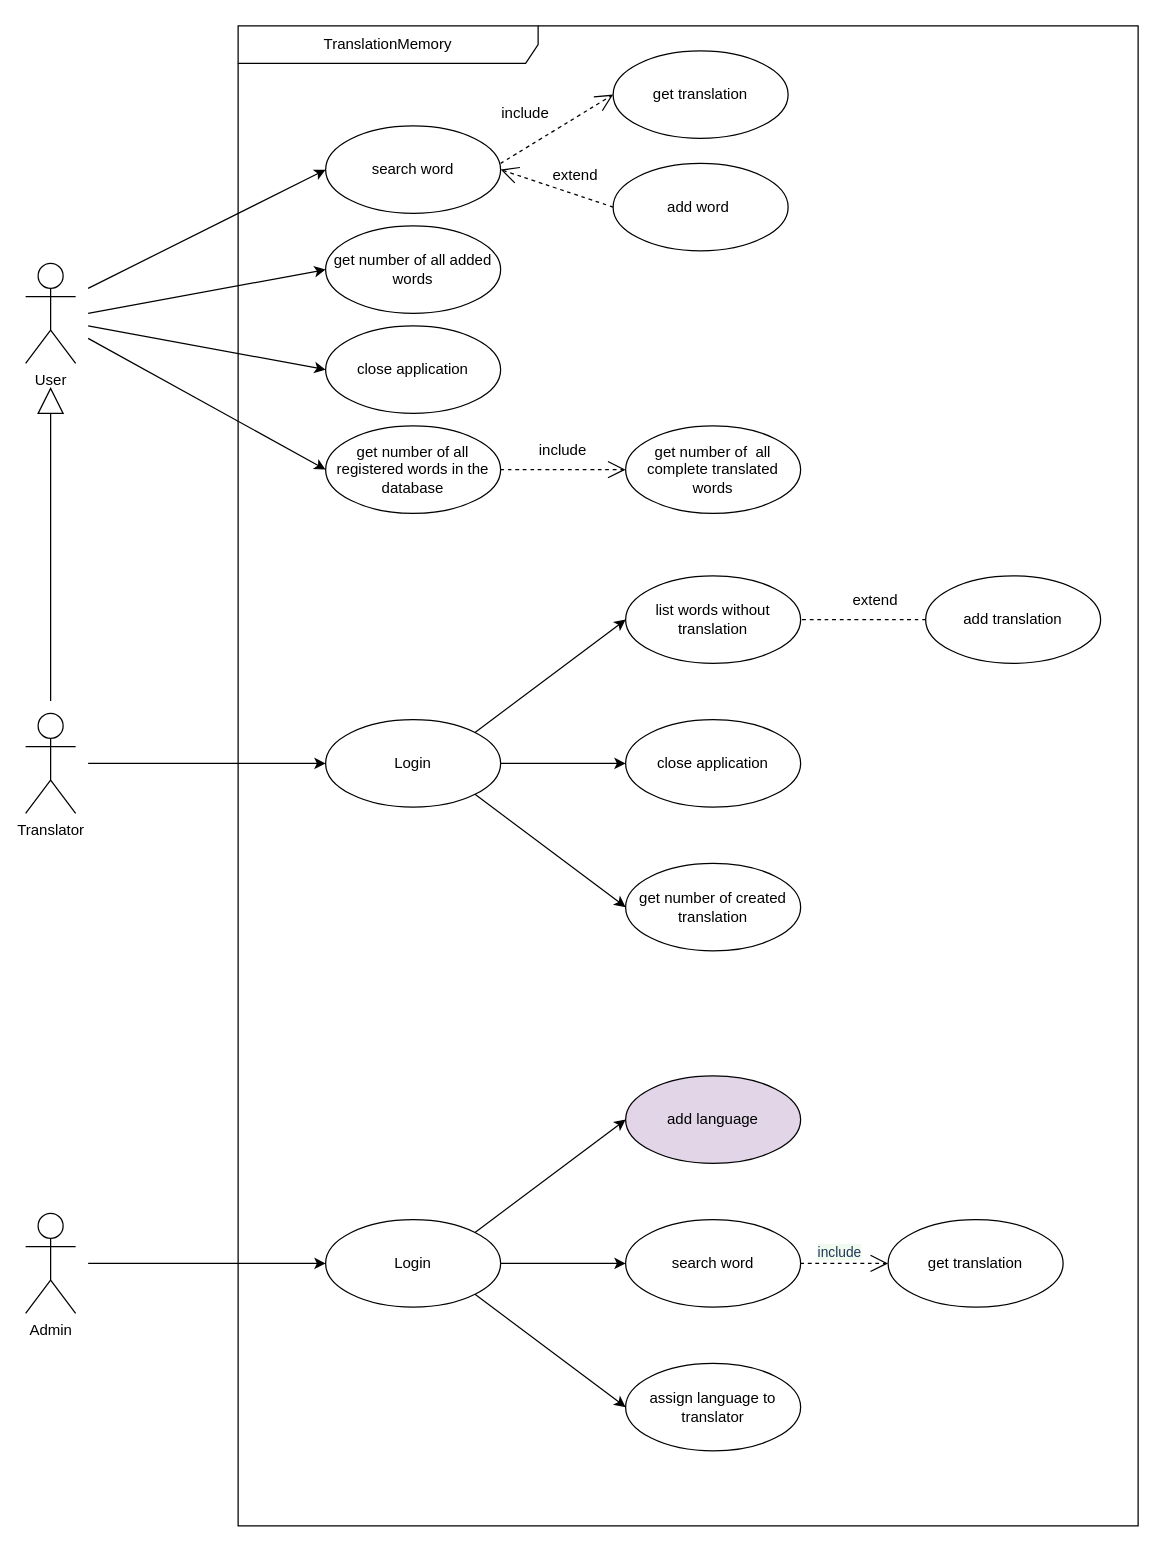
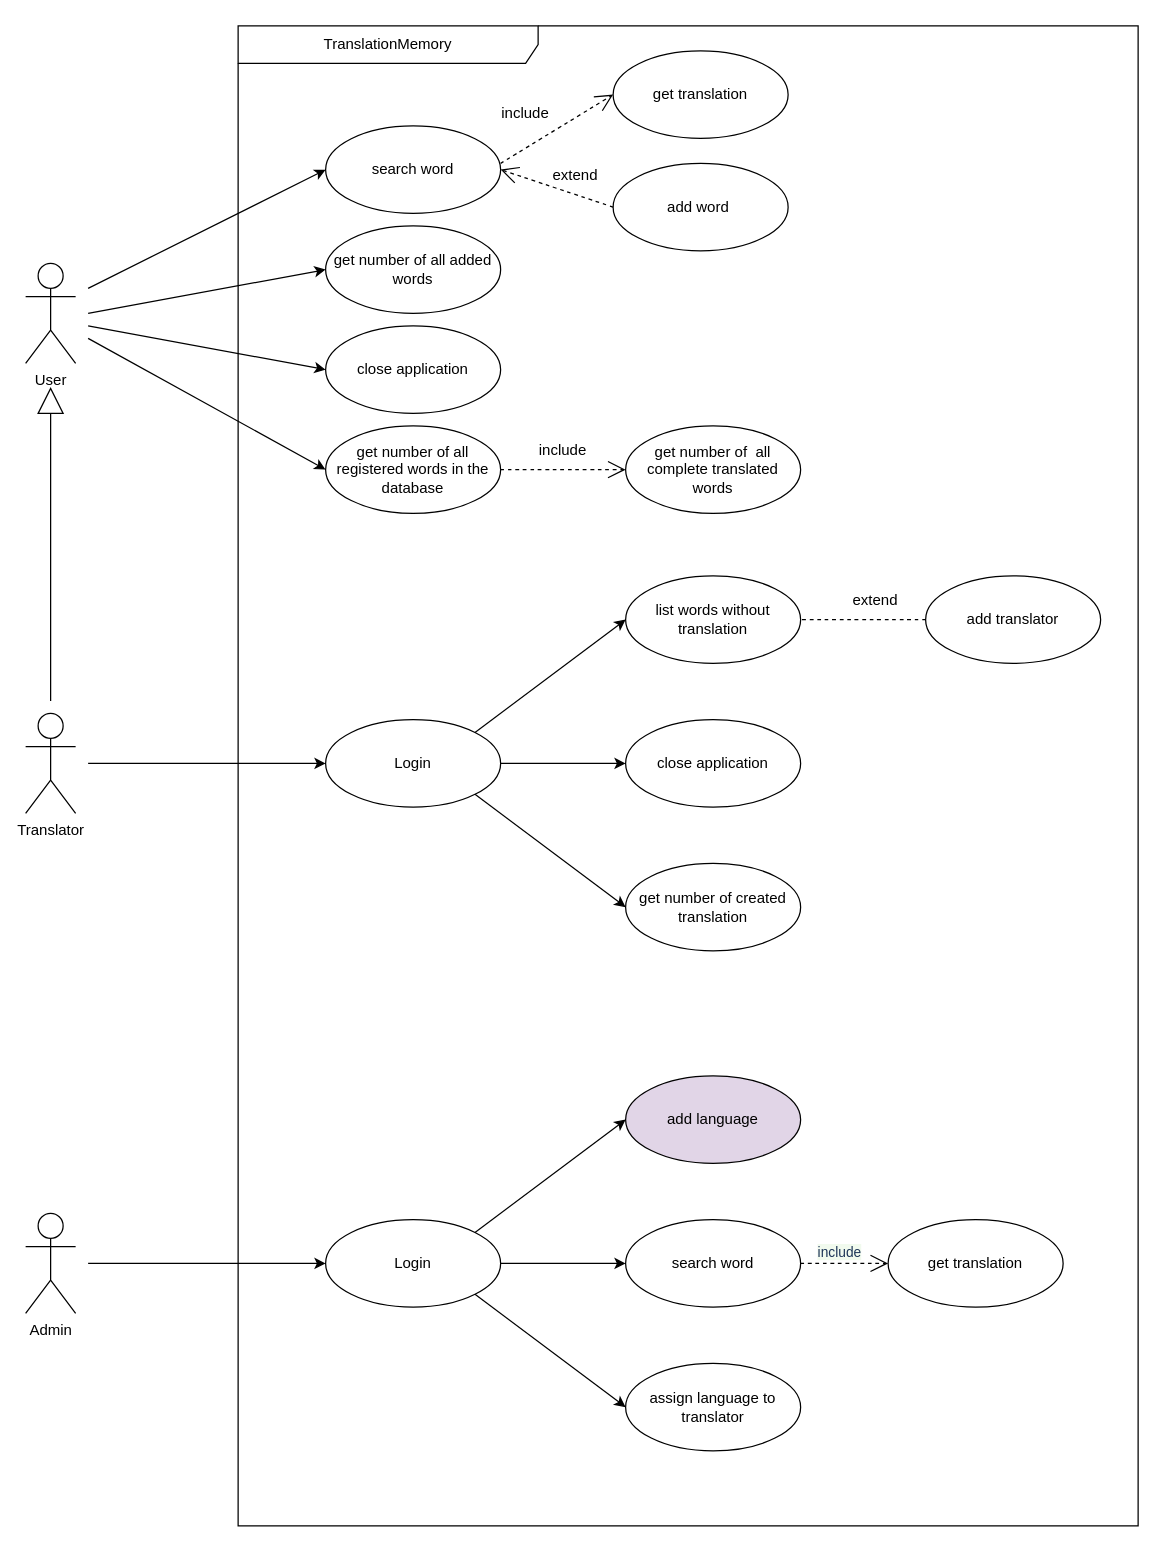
(1013, 619) -> (1013, 619)
